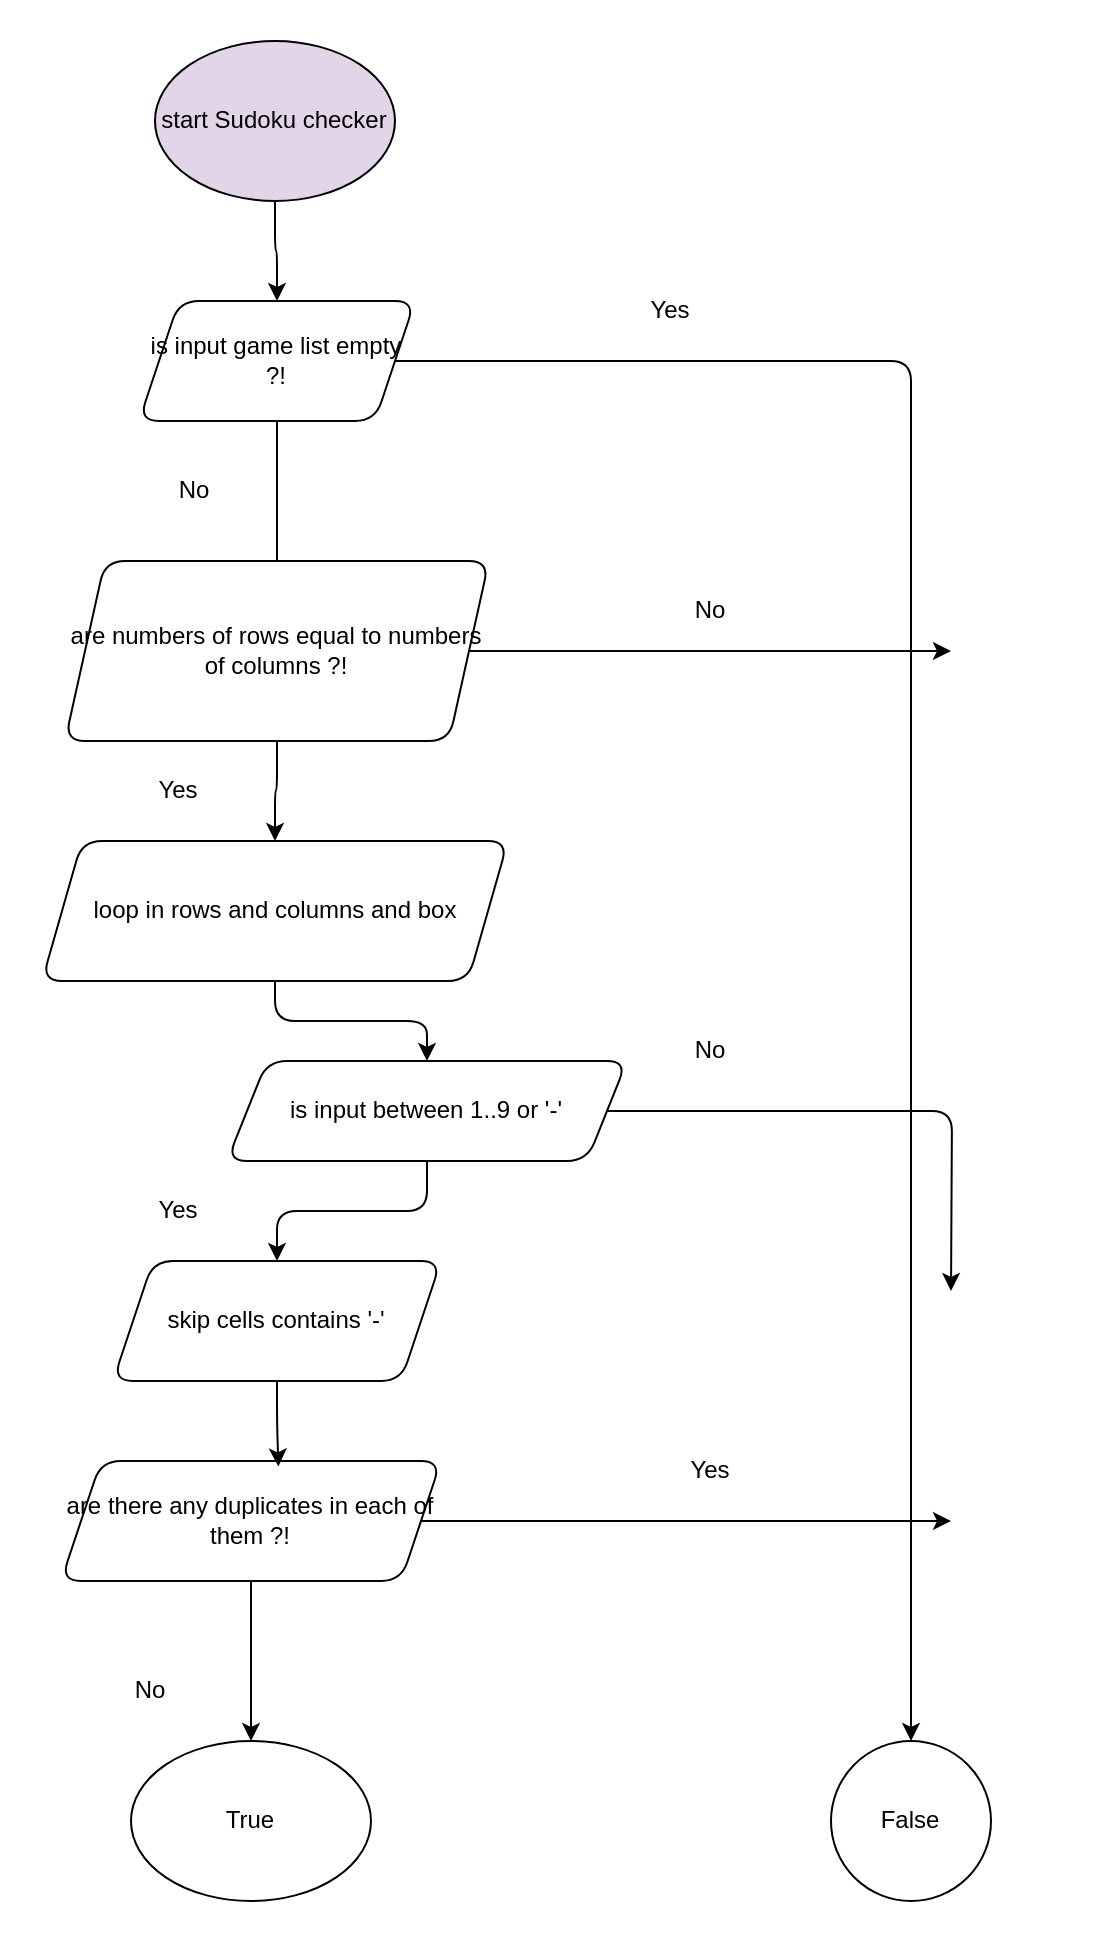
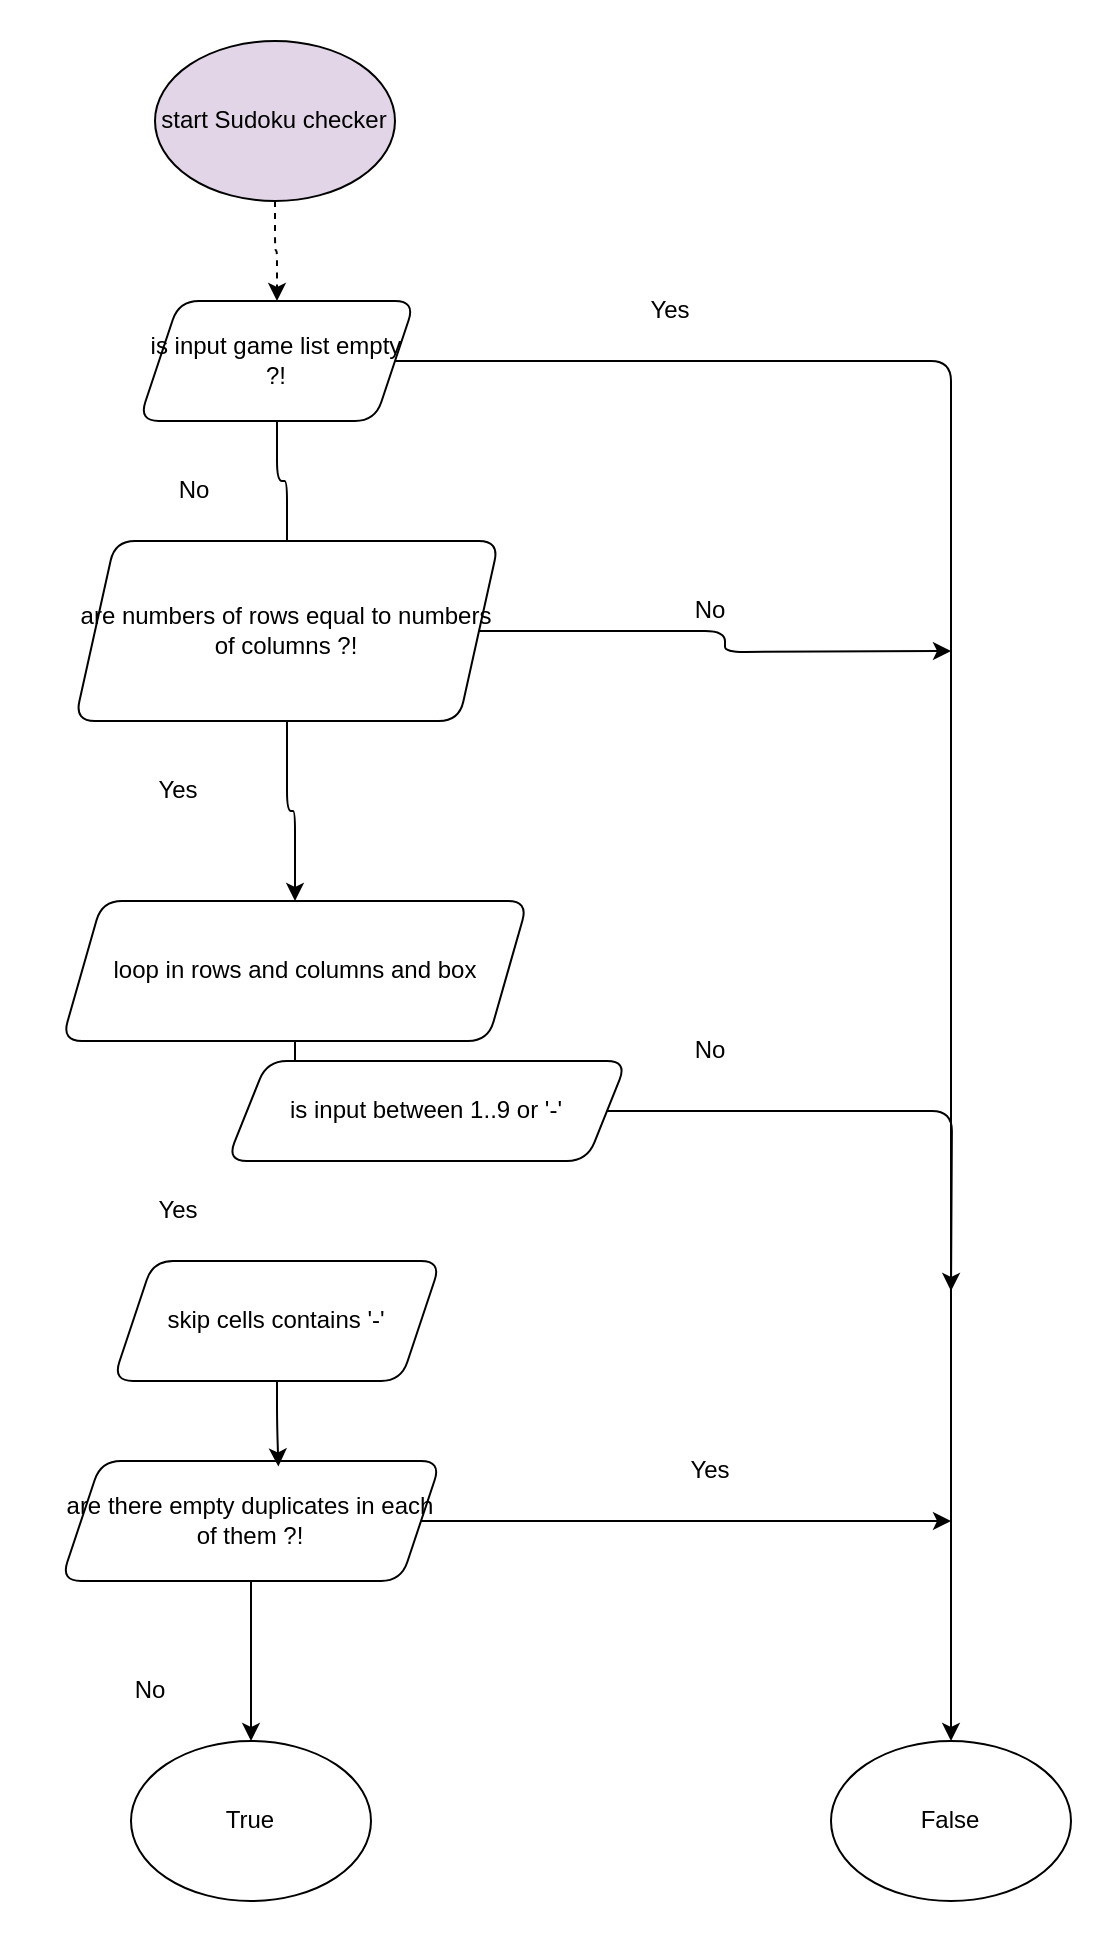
(275, 245) -> (275, 245)
(277, 651) -> (287, 631)
(275, 911) -> (295, 971)
(359, 1211) -> none
(251, 1521) -> (251, 1521)
(911, 1821) -> (951, 1821)
